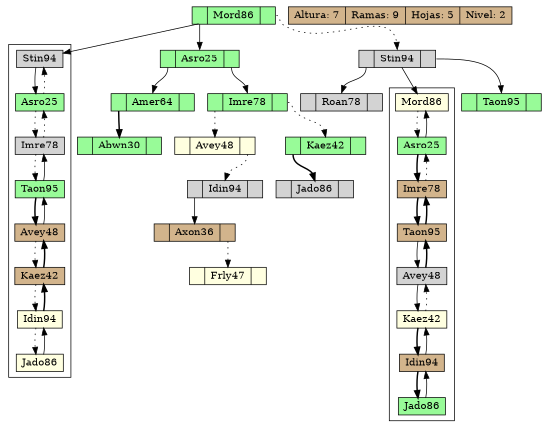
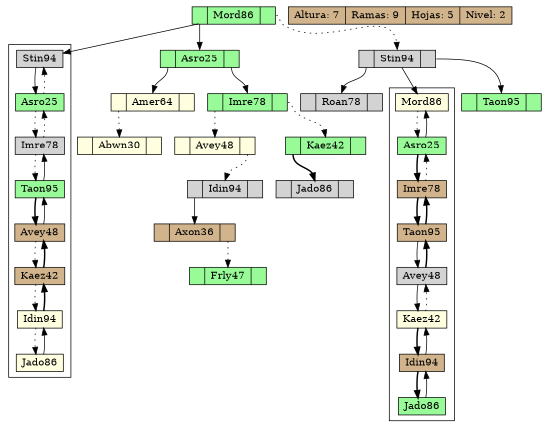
(153, 102) -> (153, 102)
(119, 120) -> (119, 120)
(119, 146) -> (119, 146)
(228, 276) -> (228, 276)
